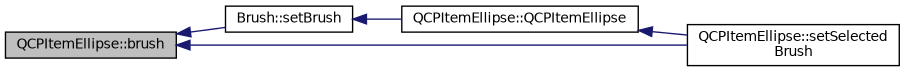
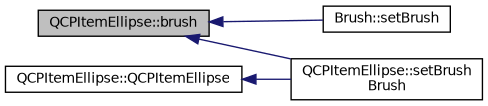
(384, 19) -> none
(793, 45) -> (387, 79)
